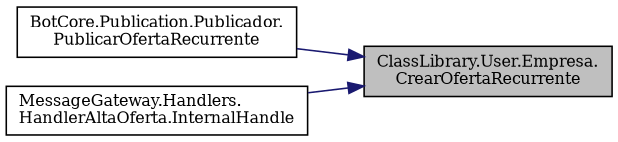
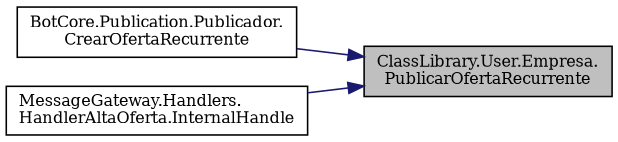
(157, 32) -> (157, 32)
(488, 71) -> (488, 71)
